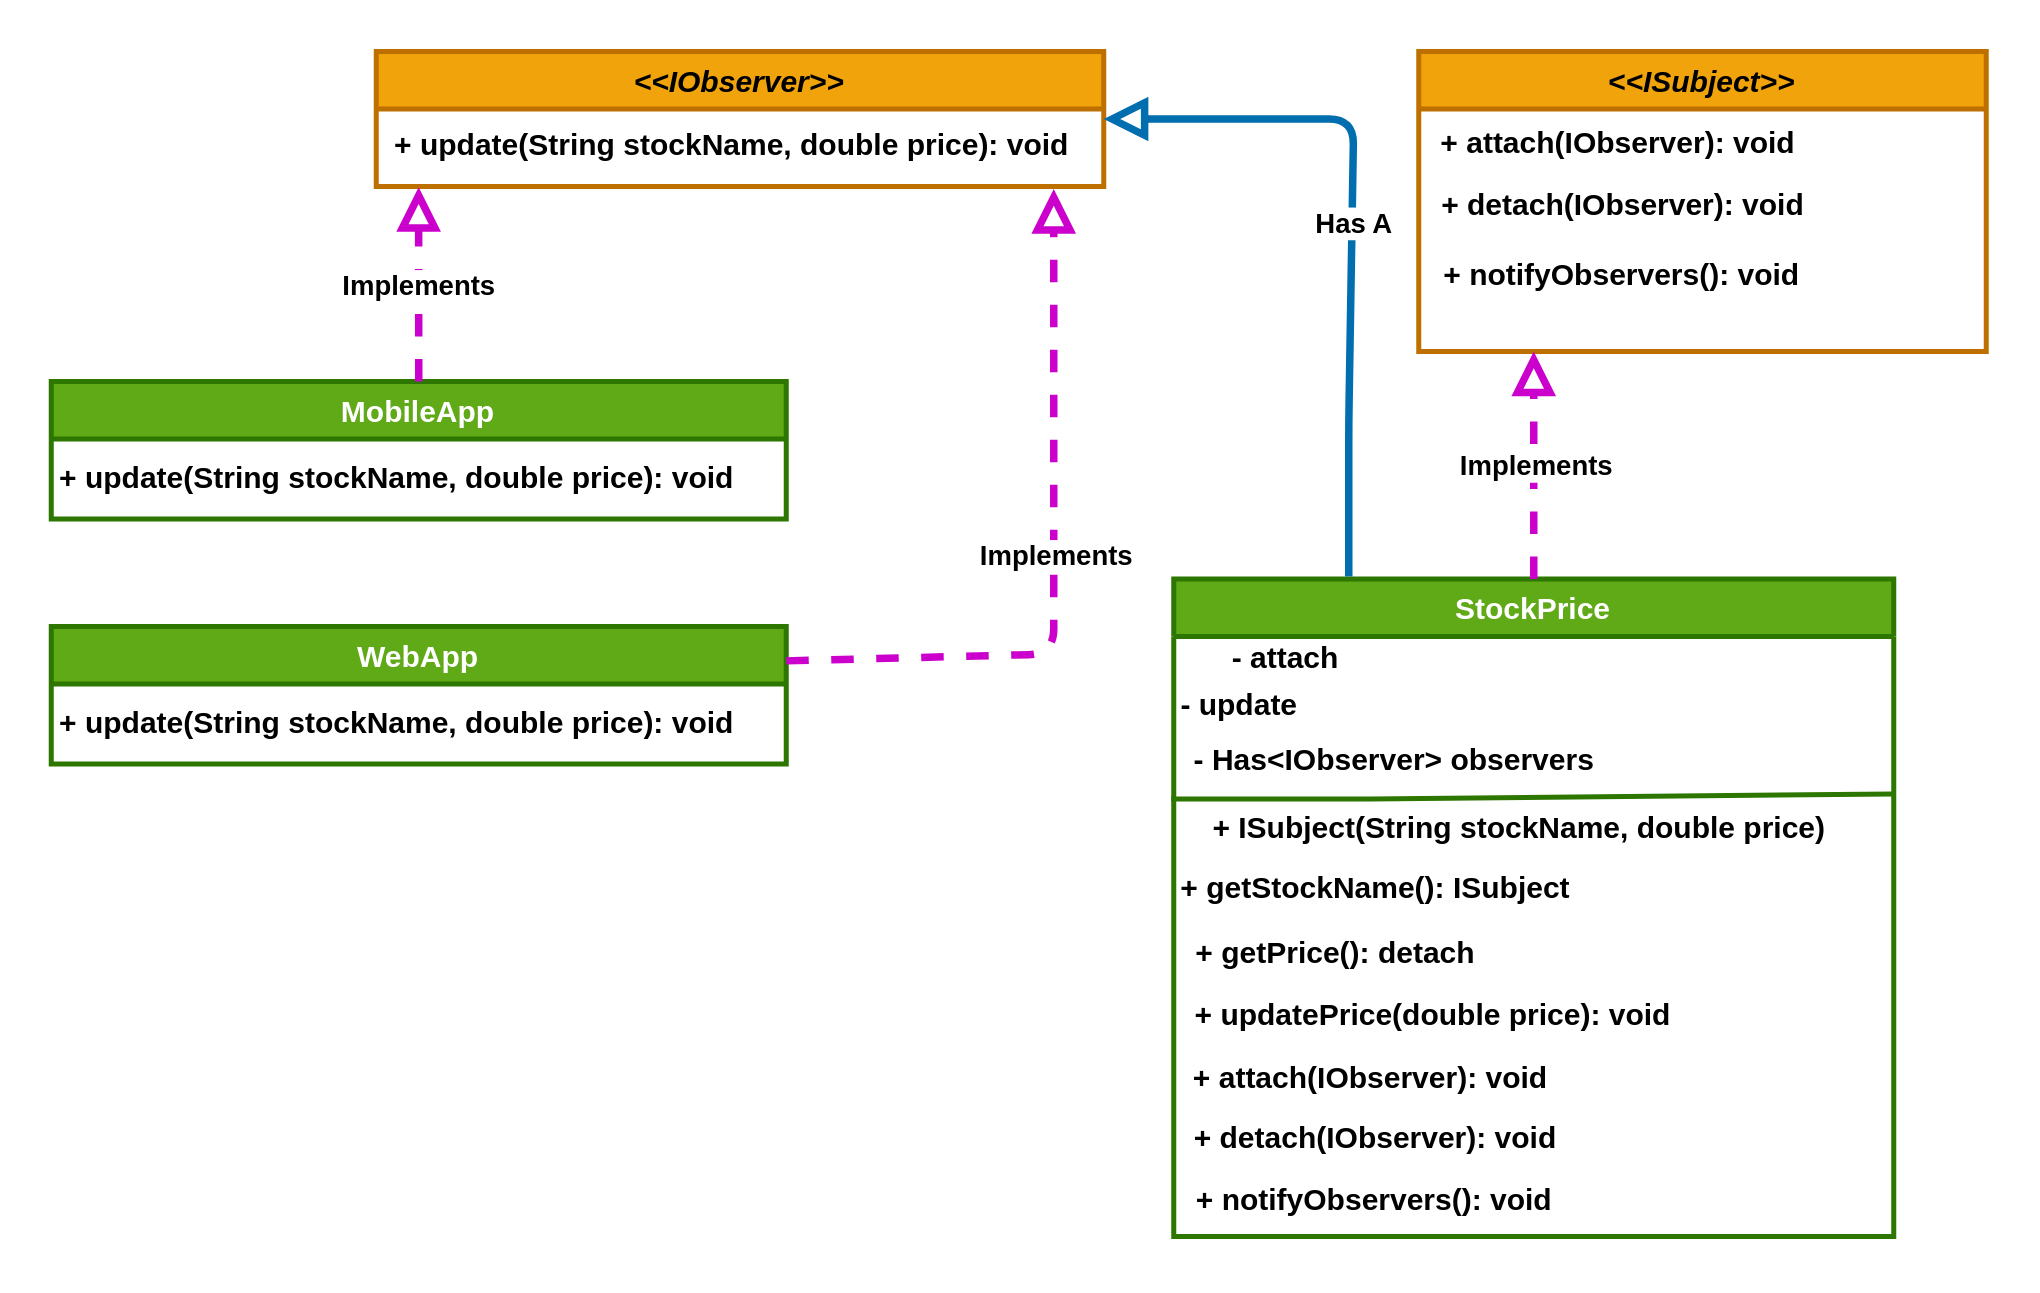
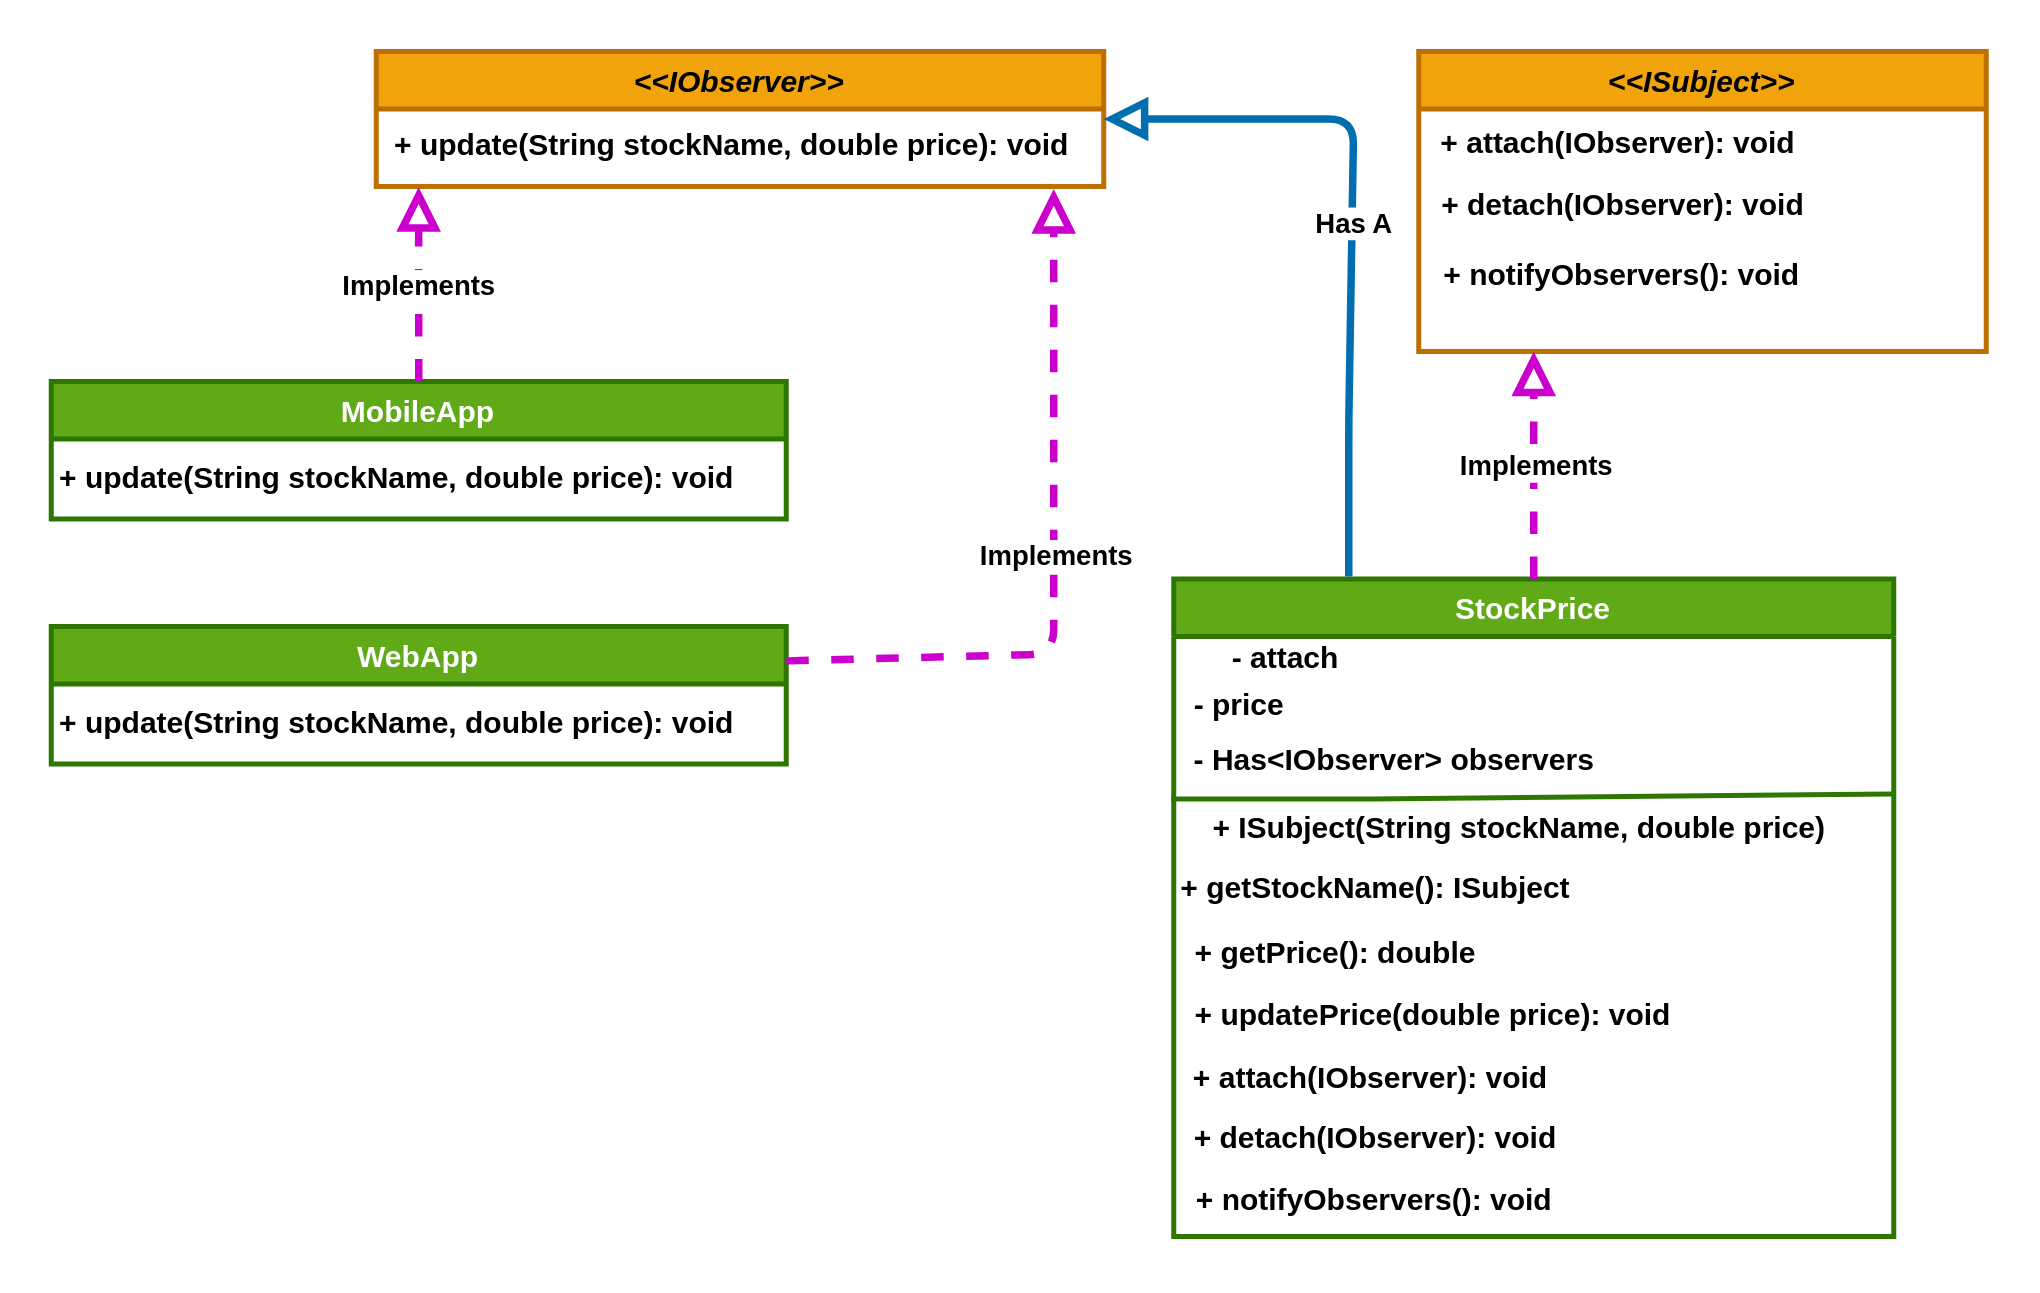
(1240, 706) -> (1240, 706)
(1336, 954) -> (1336, 954)
